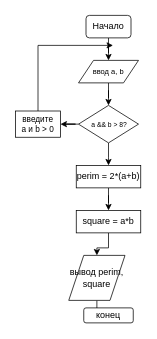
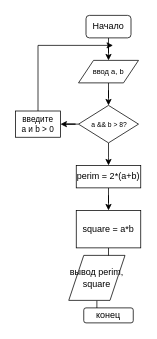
(108, 222) -> (108, 229)
